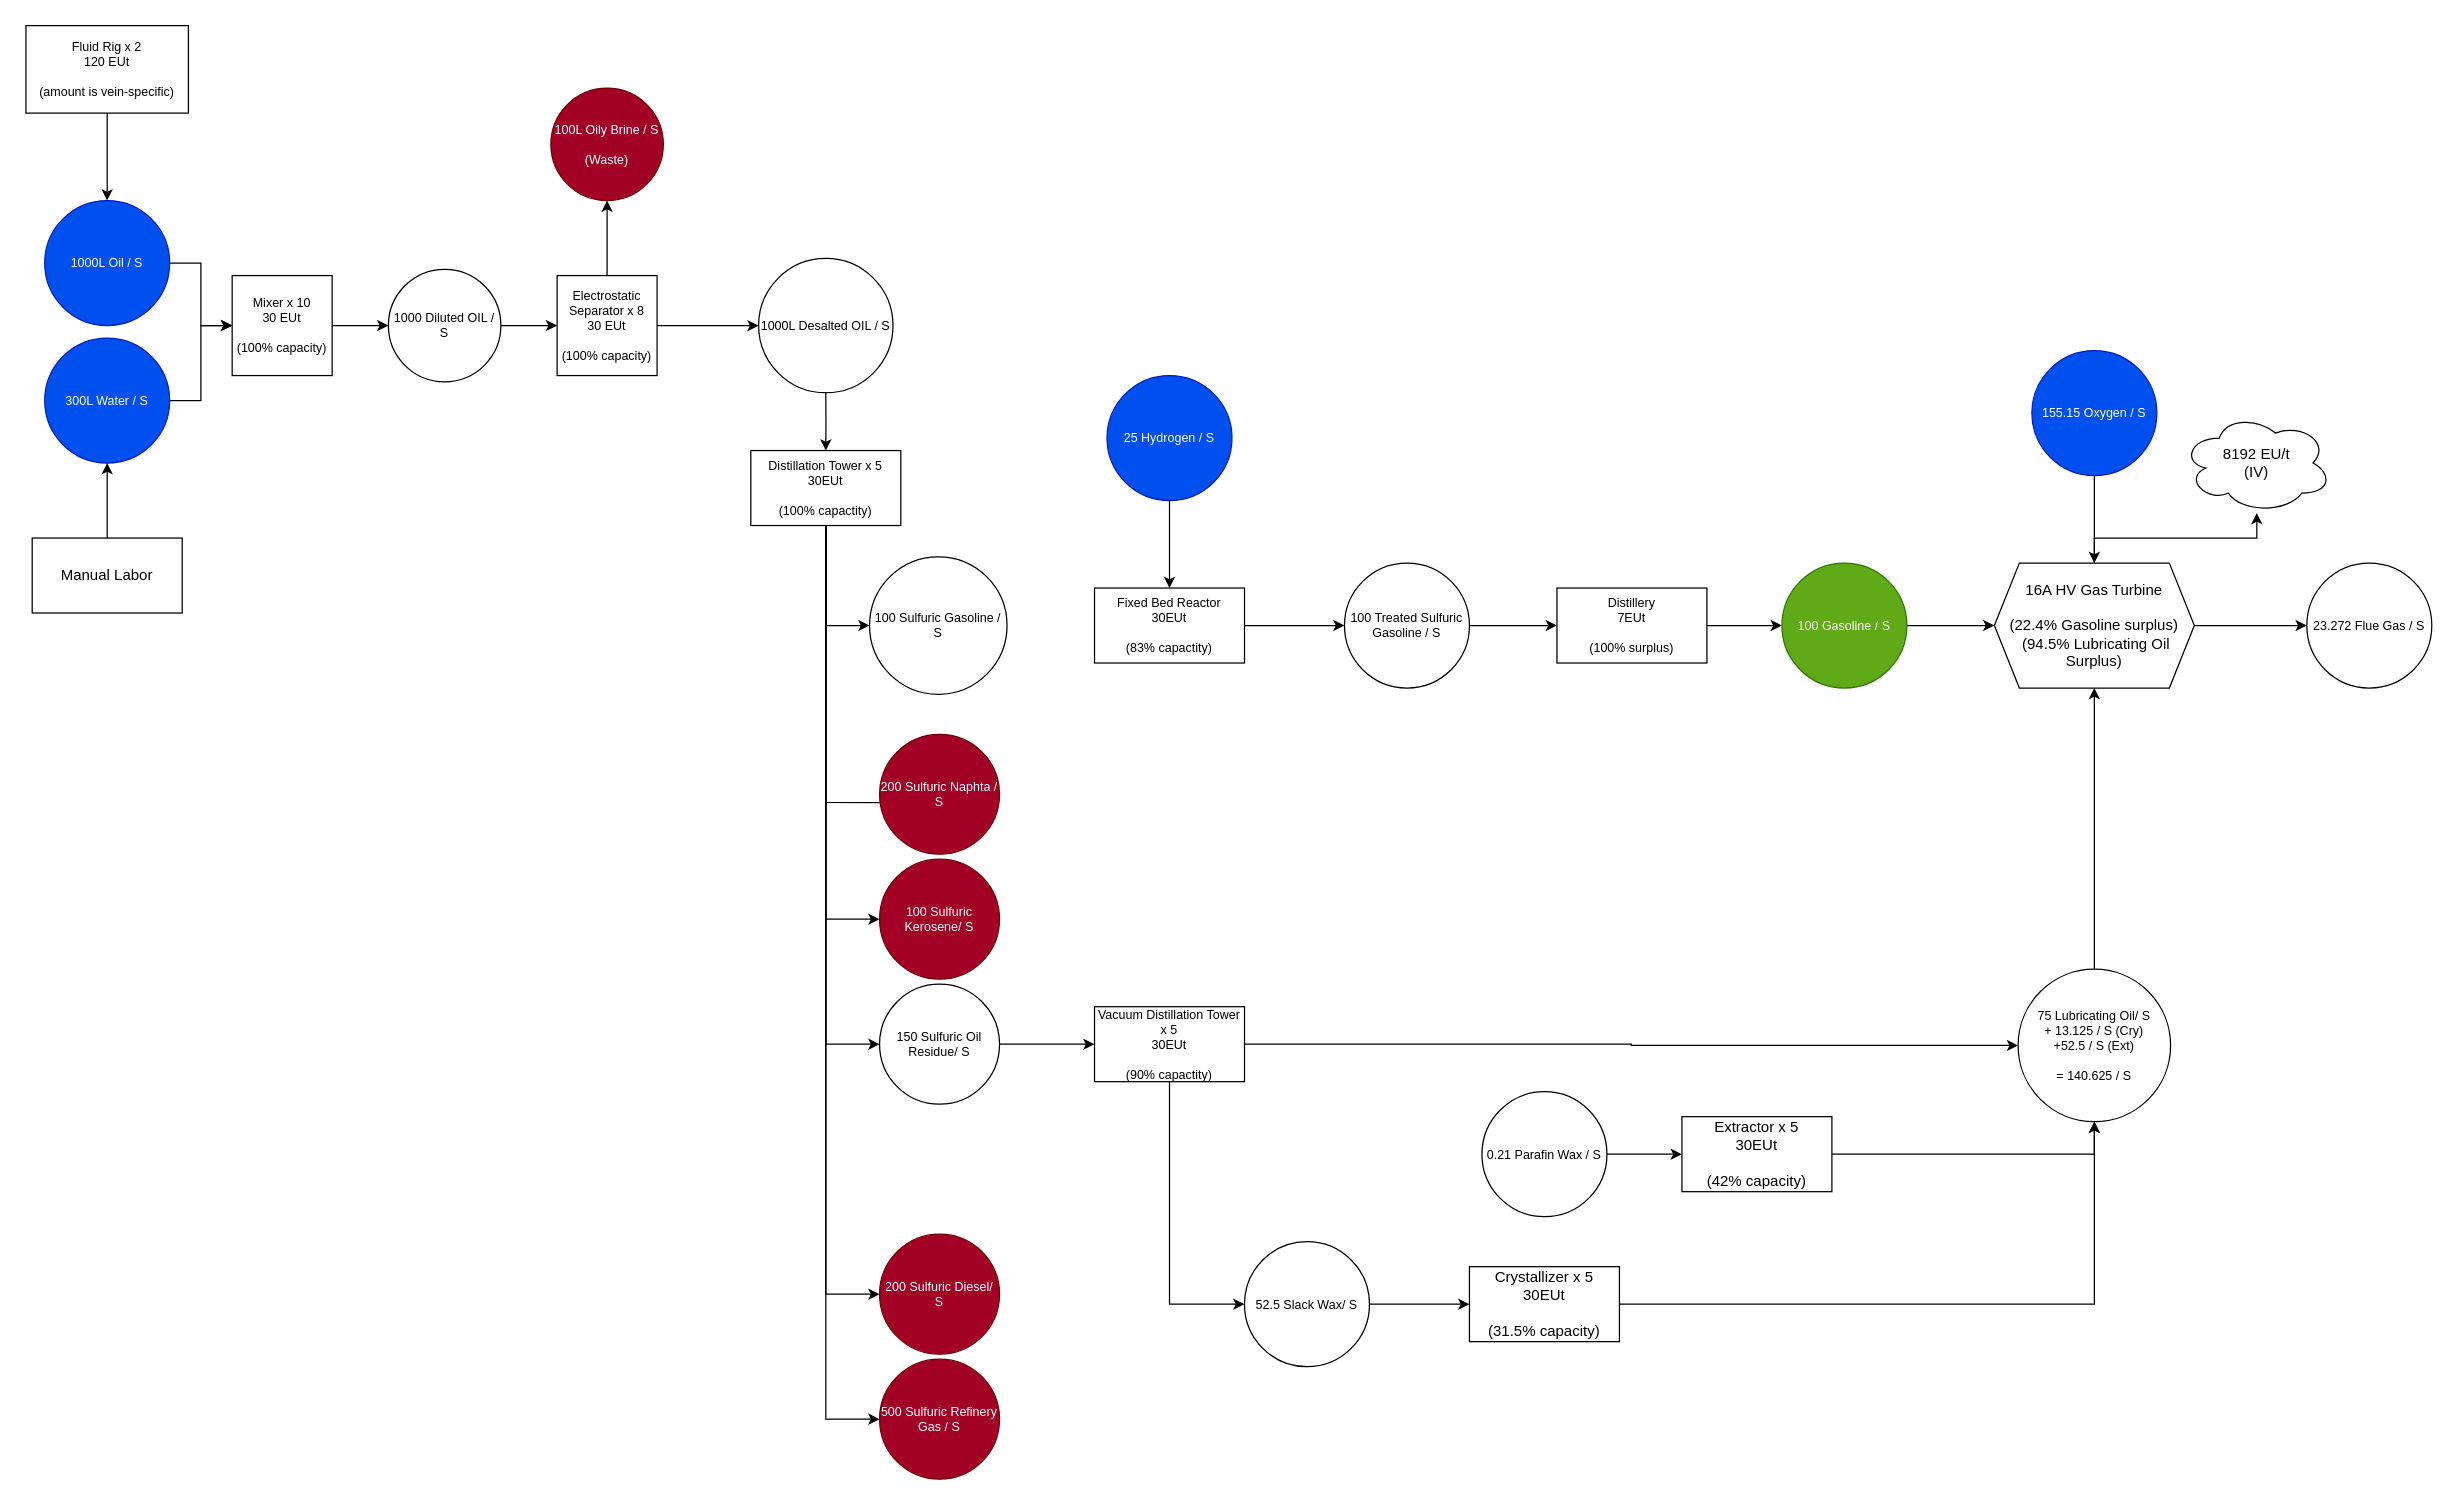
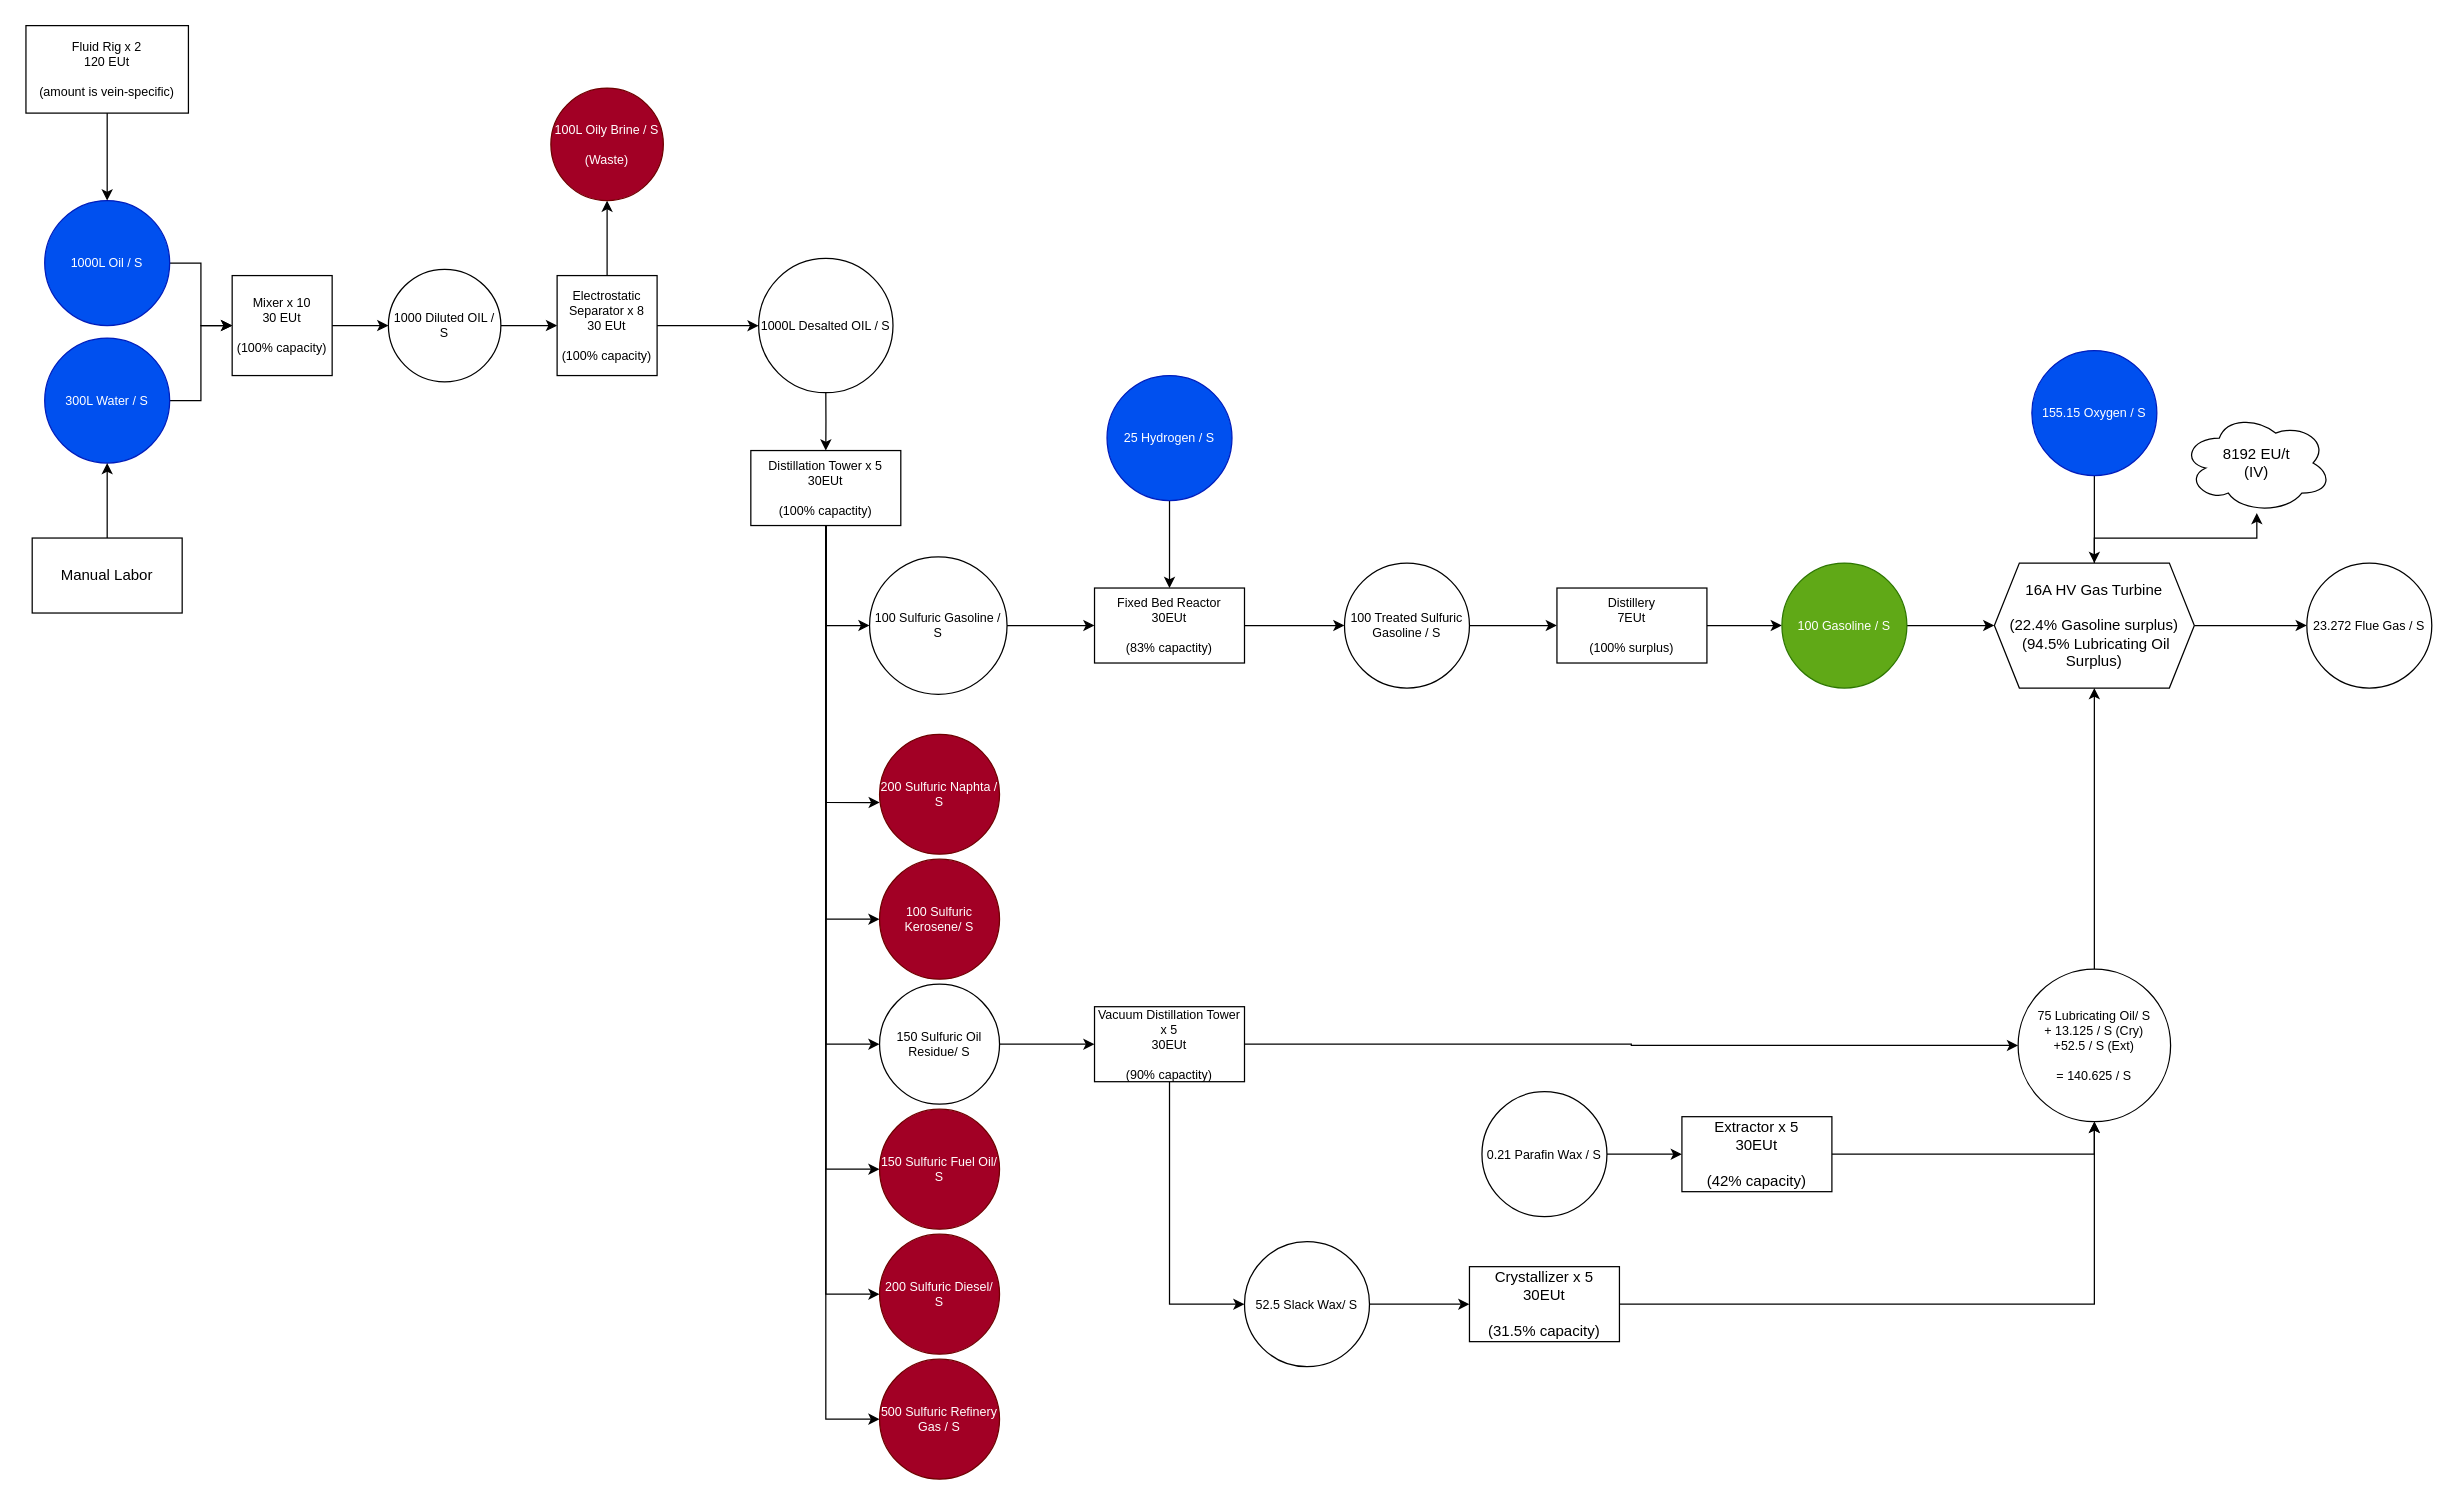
none -> (1046, 626)
(874, 803) -> (870, 803)
none -> (849, 1169)
none -> (939, 1169)
